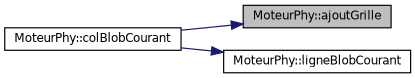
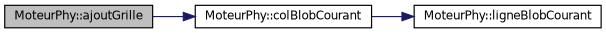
(206, 28) -> (168, 17)
